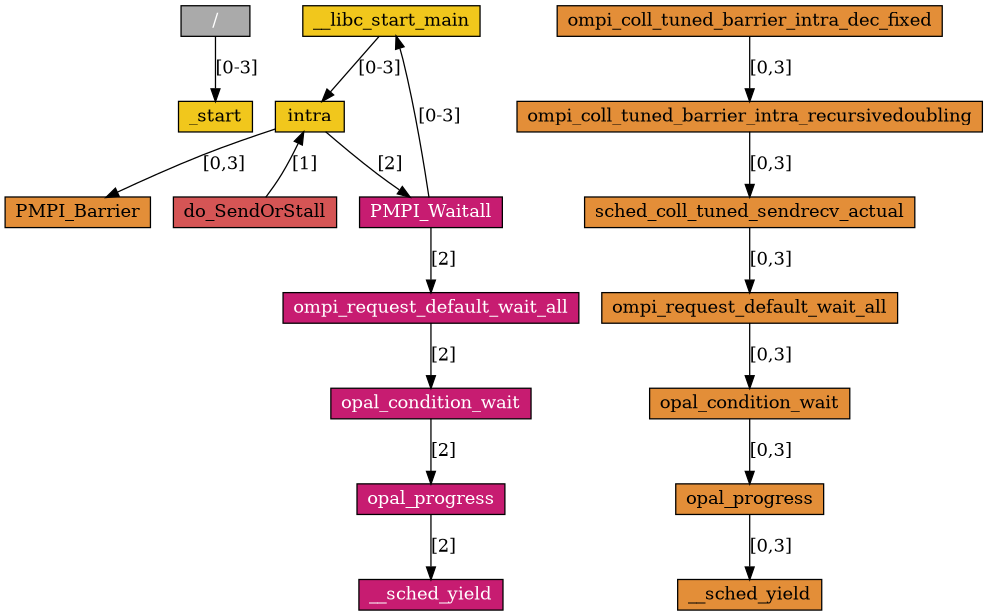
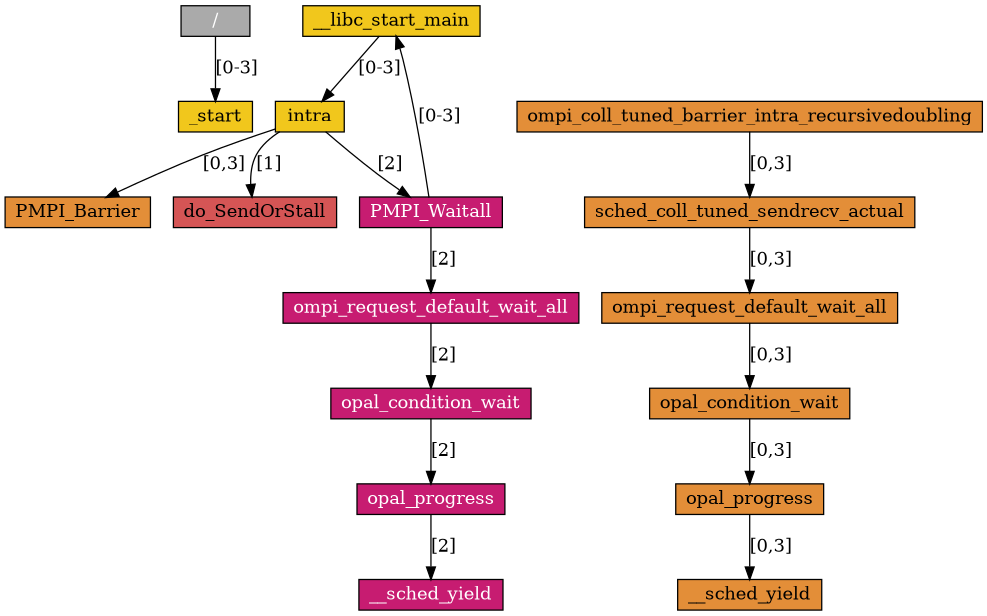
(750, 21) -> none
(283, 171) -> (257, 154)
